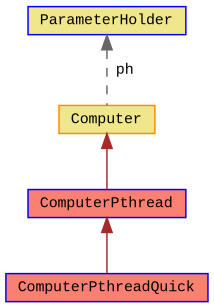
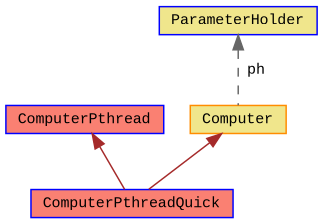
(107, 169) -> (179, 166)
